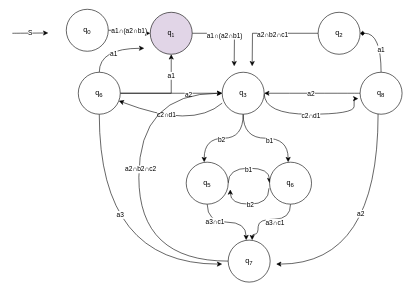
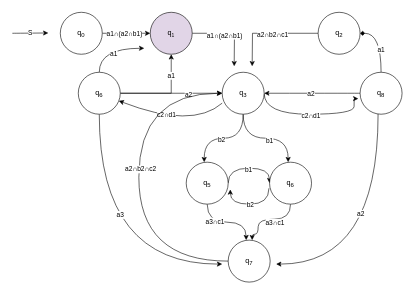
(87, 30) -> (81, 33)
